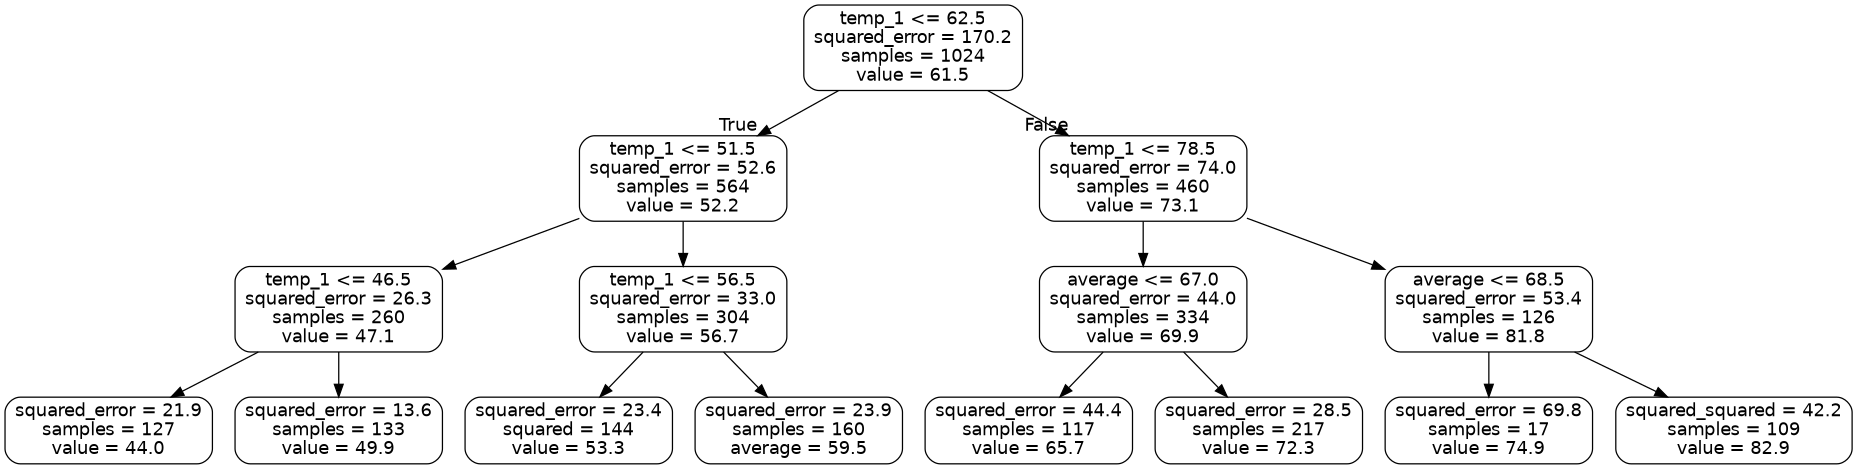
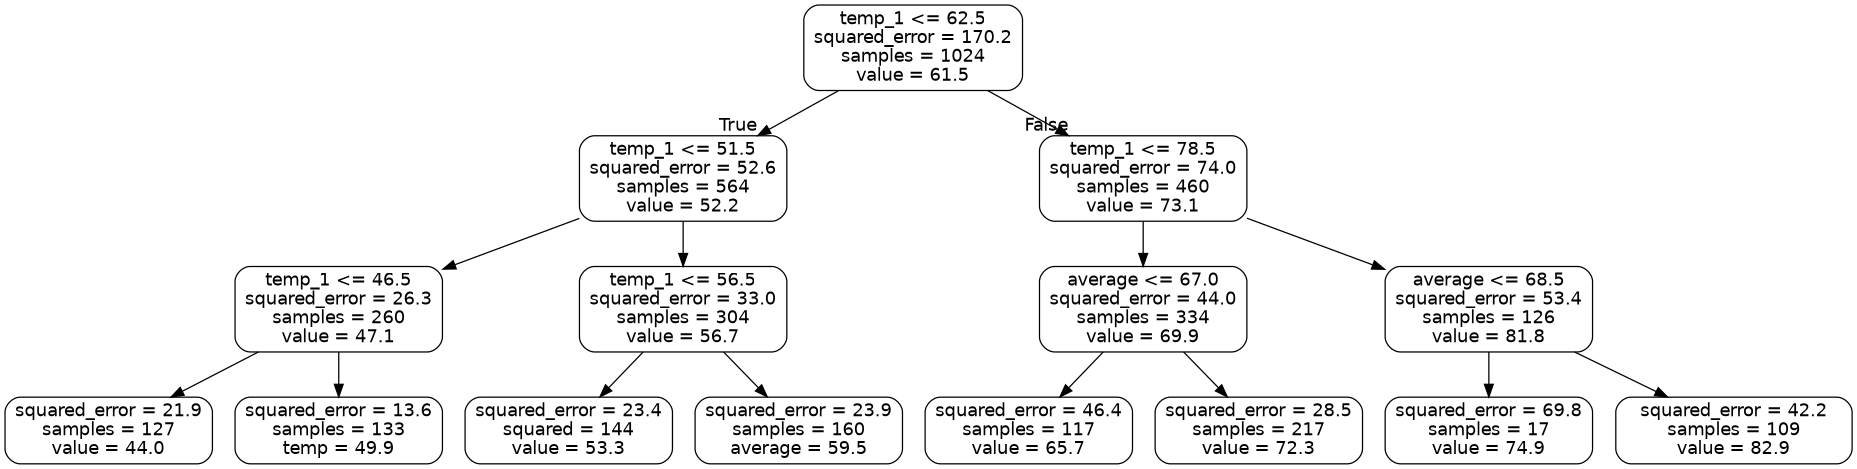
(339, 431) -> (339, 431)
(1029, 431) -> (1029, 431)
(1734, 431) -> (1734, 431)
